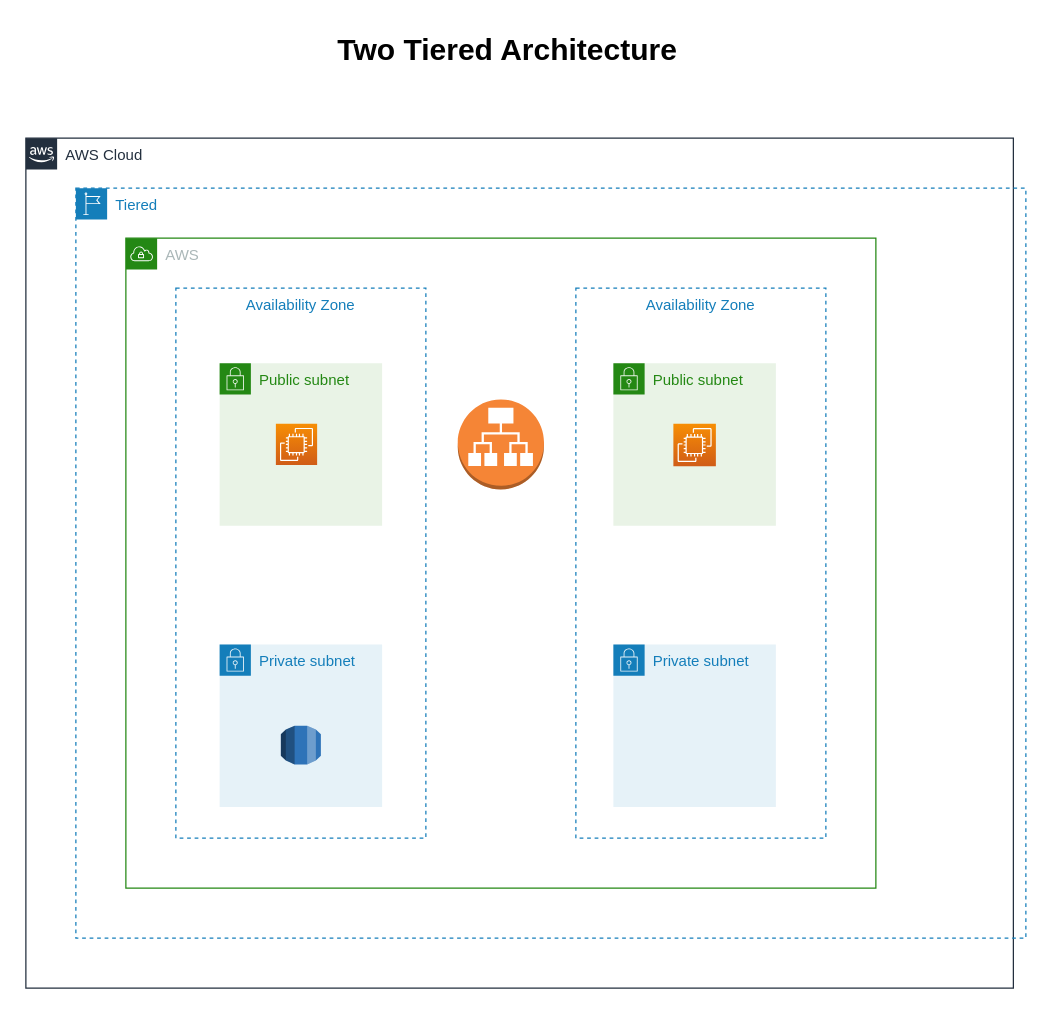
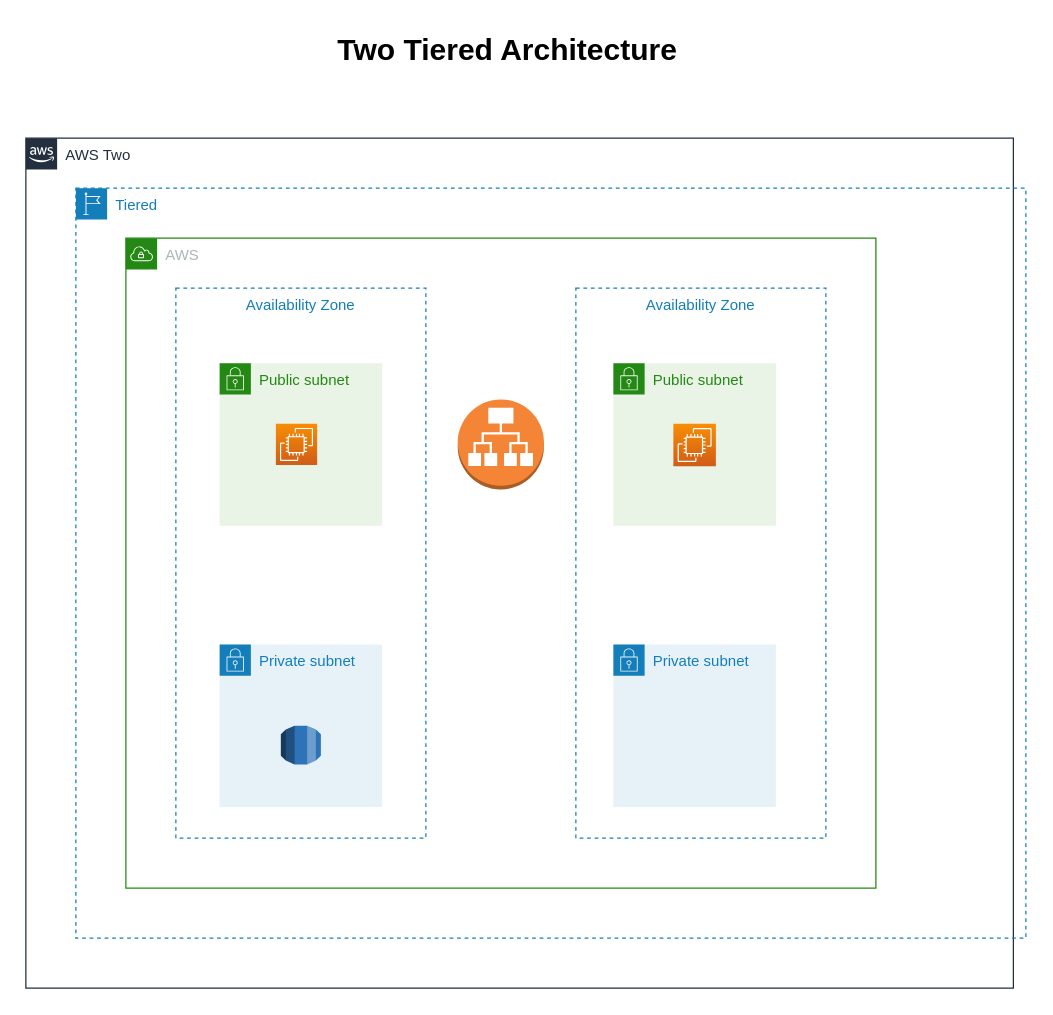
(100, 156) -> (93, 156)
